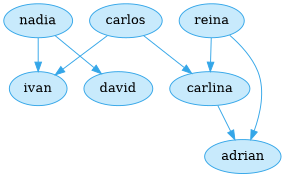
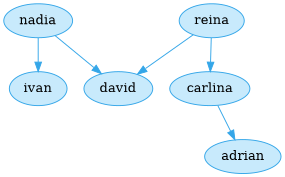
(126, 21) -> none
(260, 78) -> (169, 52)
